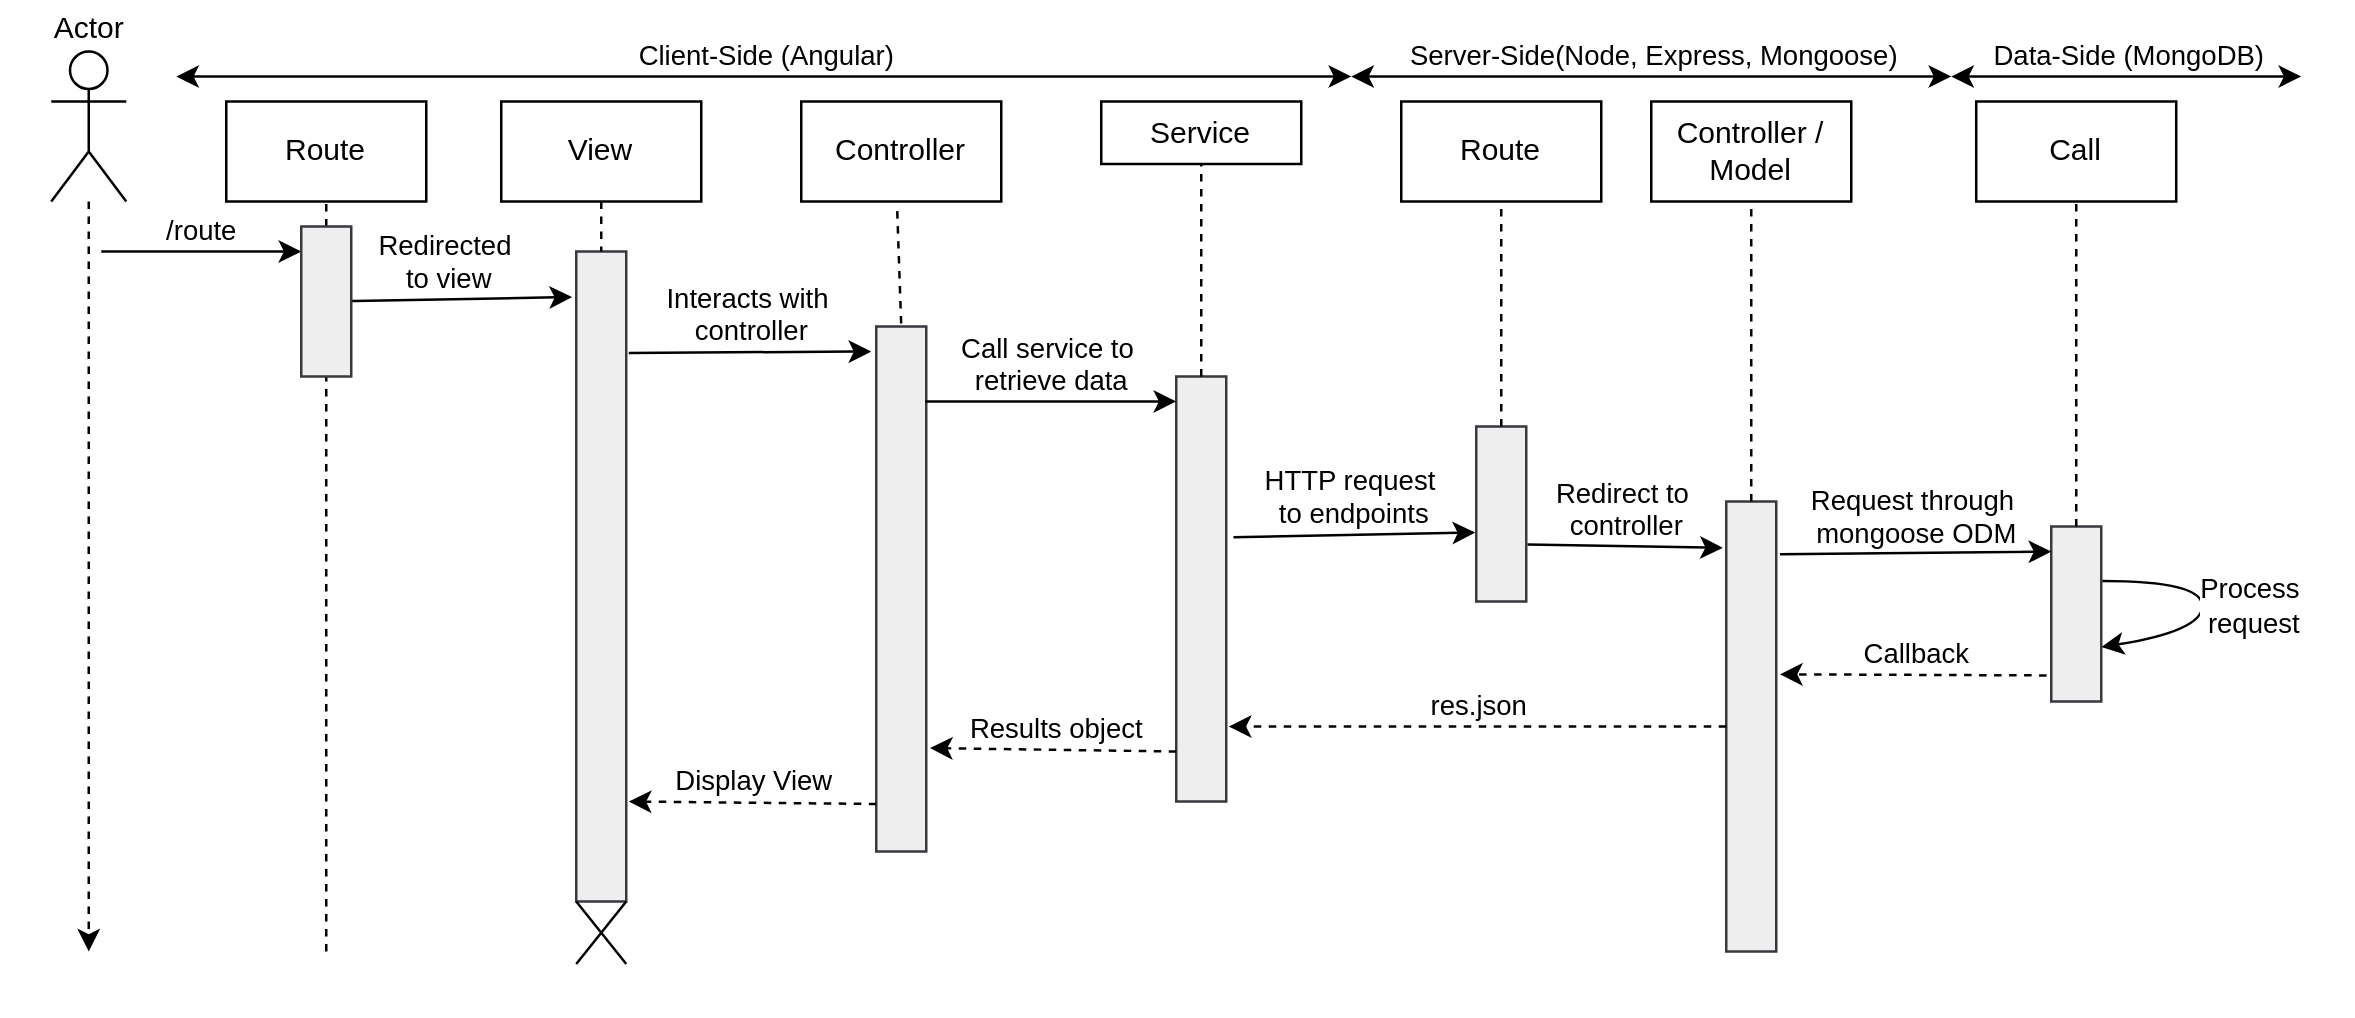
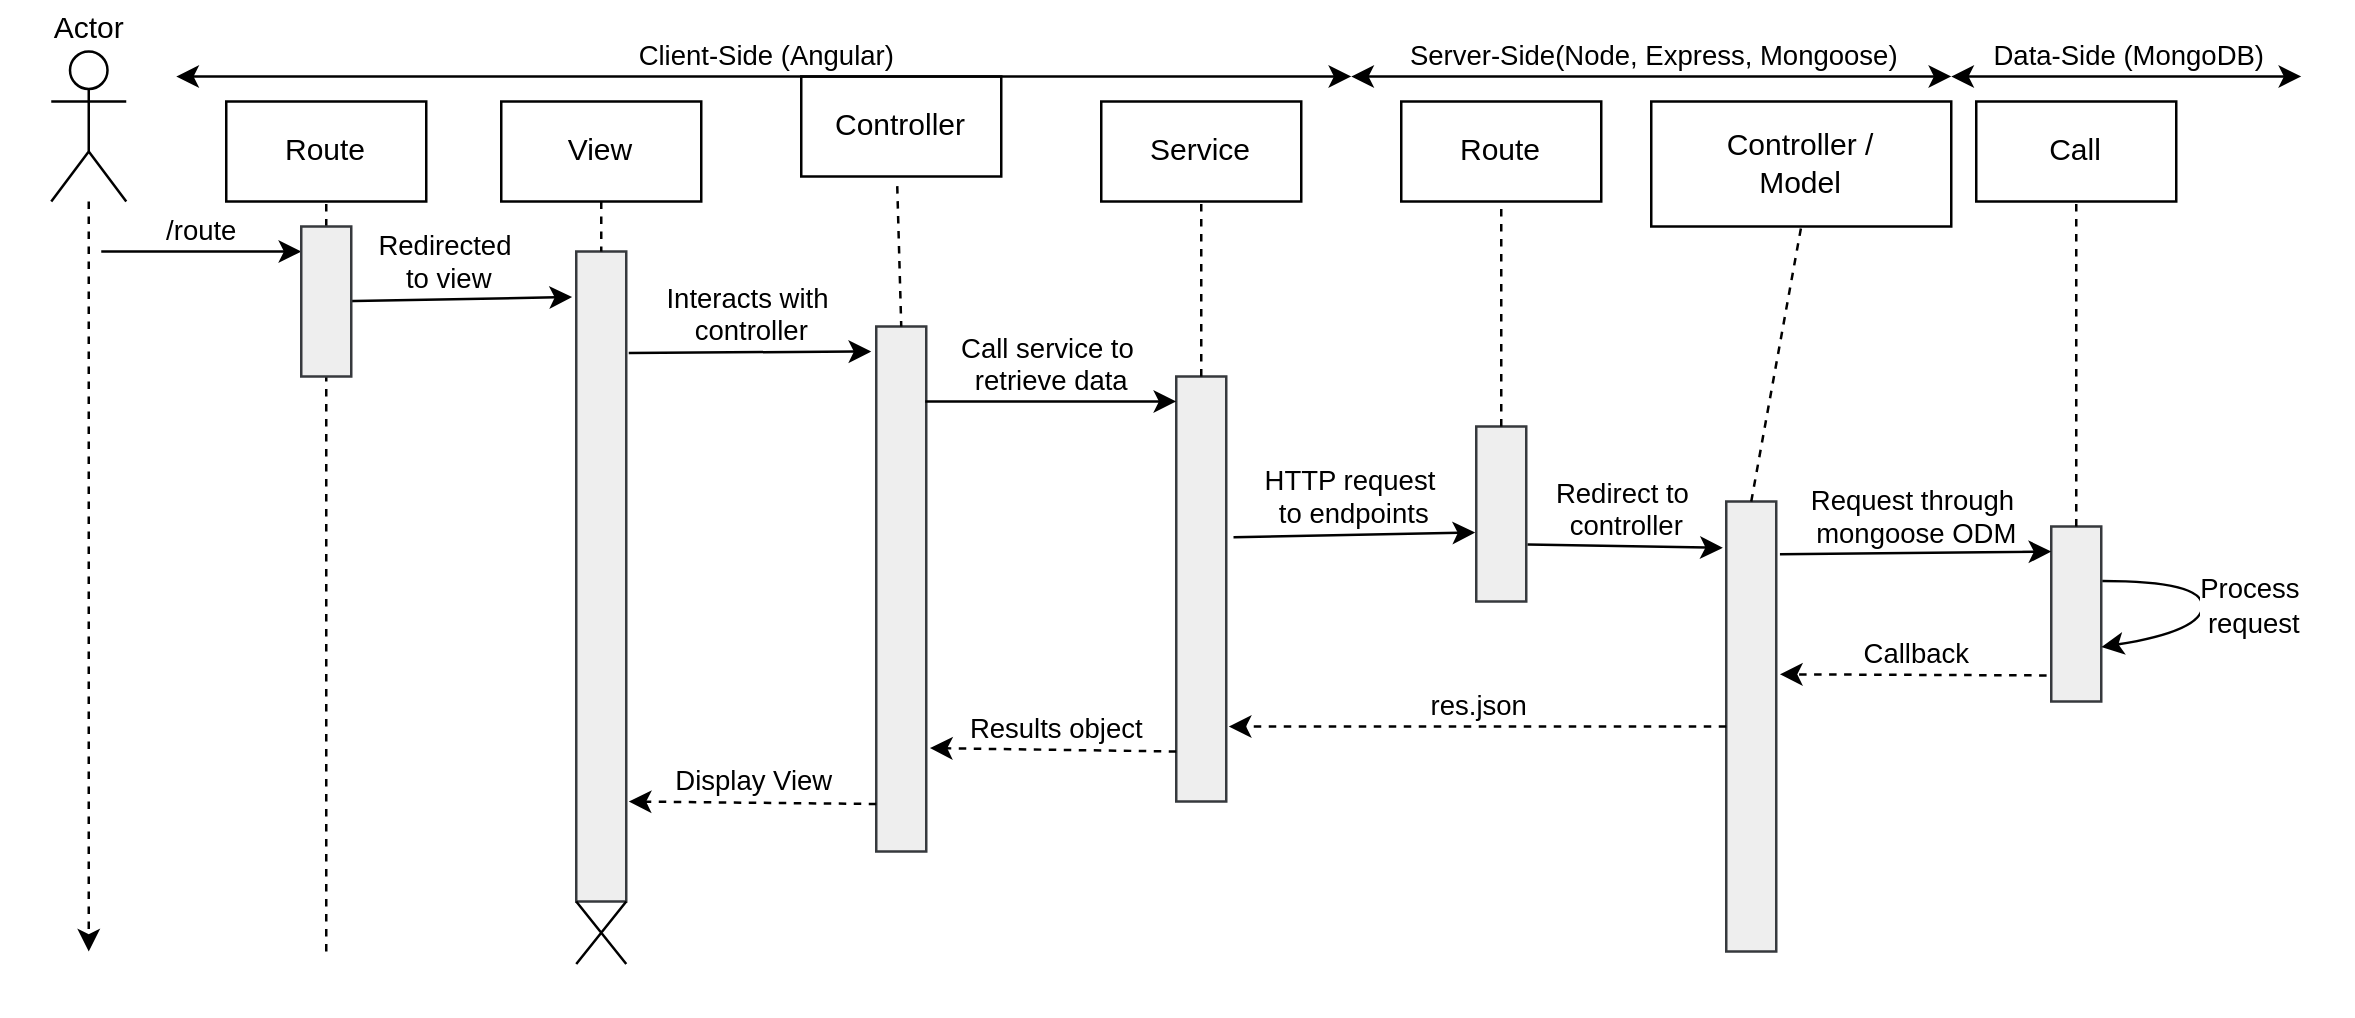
(1201, 133) -> (1201, 151)
(901, 151) -> (901, 126)
(1751, 151) -> (1801, 164)
